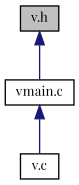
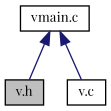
(40, 62) -> (37, 62)
